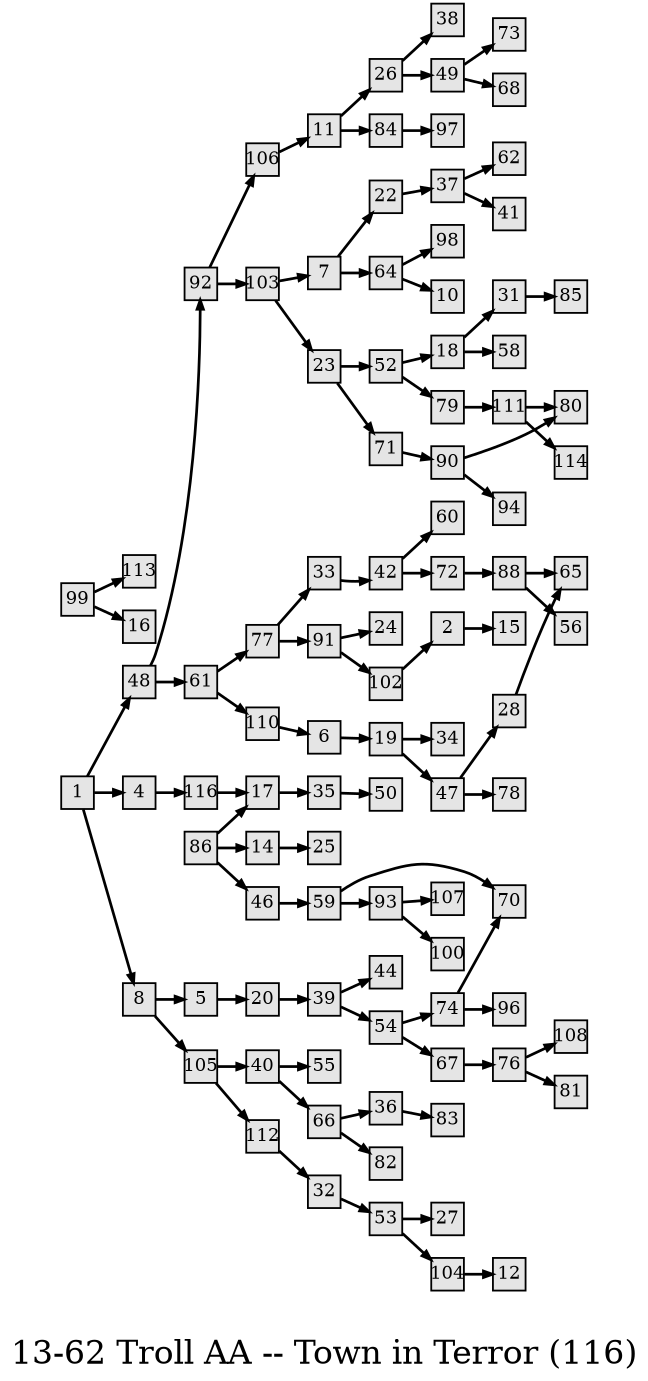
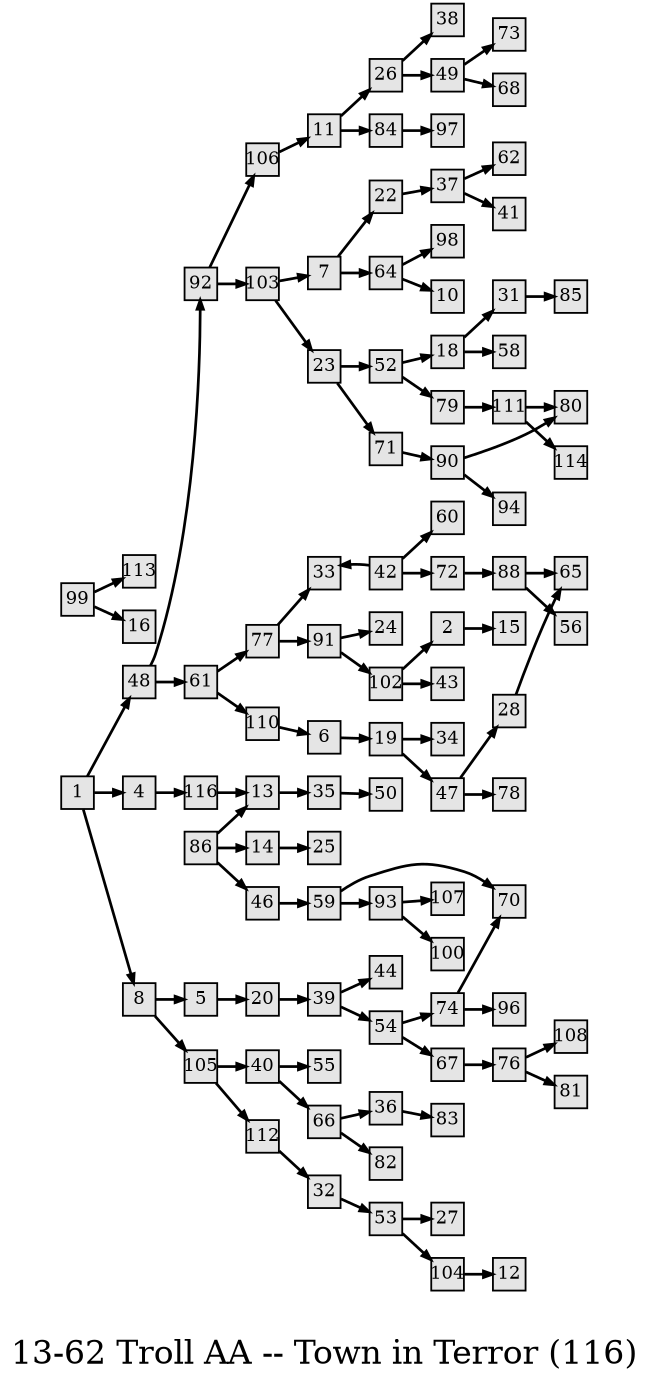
(350, 581) -> (360, 564)
none -> (448, 684)
(263, 793) -> (263, 793)
